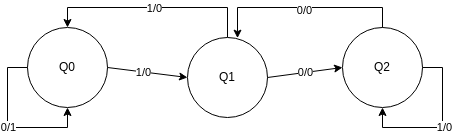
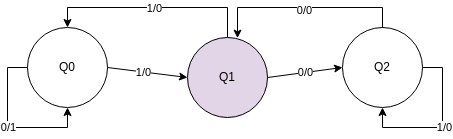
(228, 78) -> (228, 78)
